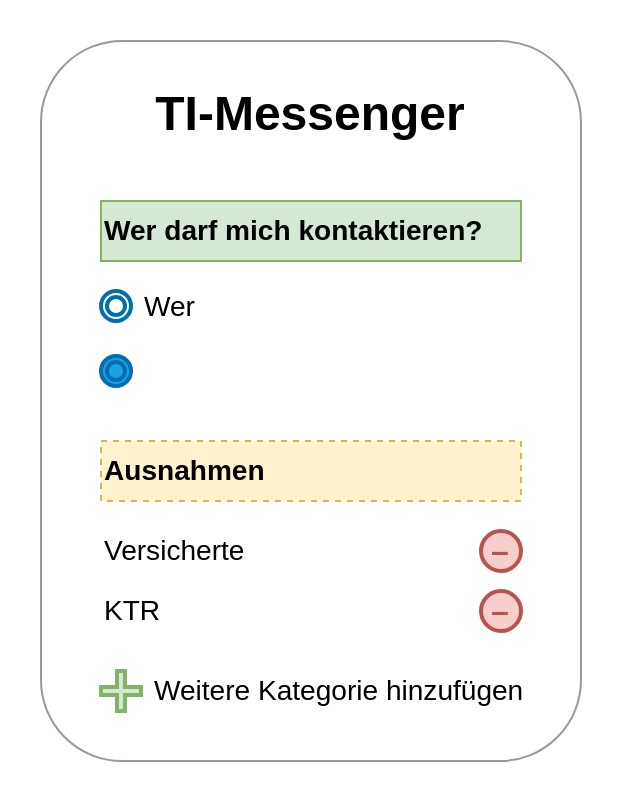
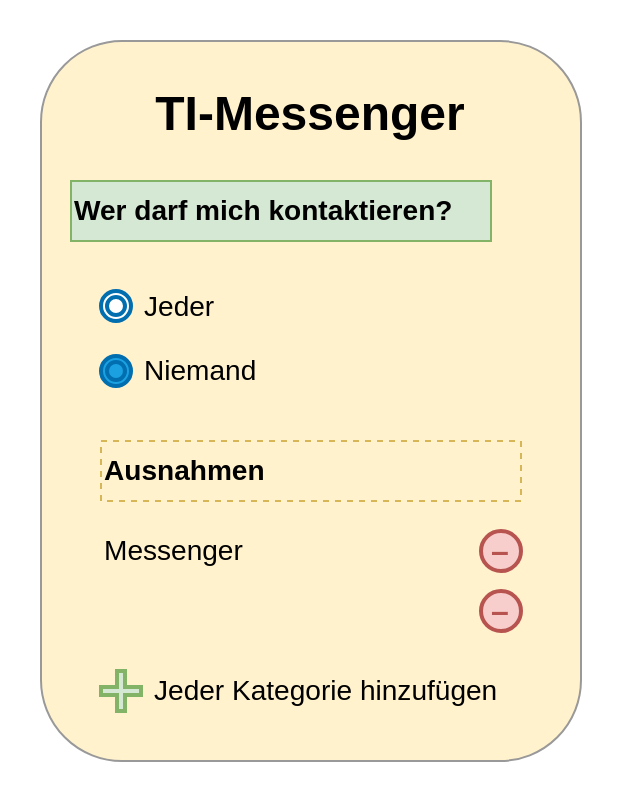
(311, 231) -> (281, 211)
(165, 307) -> (179, 307)
none -> (201, 371)
(311, 401) -> (311, 401)
(176, 551) -> (165, 551)
(291, 611) -> none
(328, 691) -> (317, 691)
